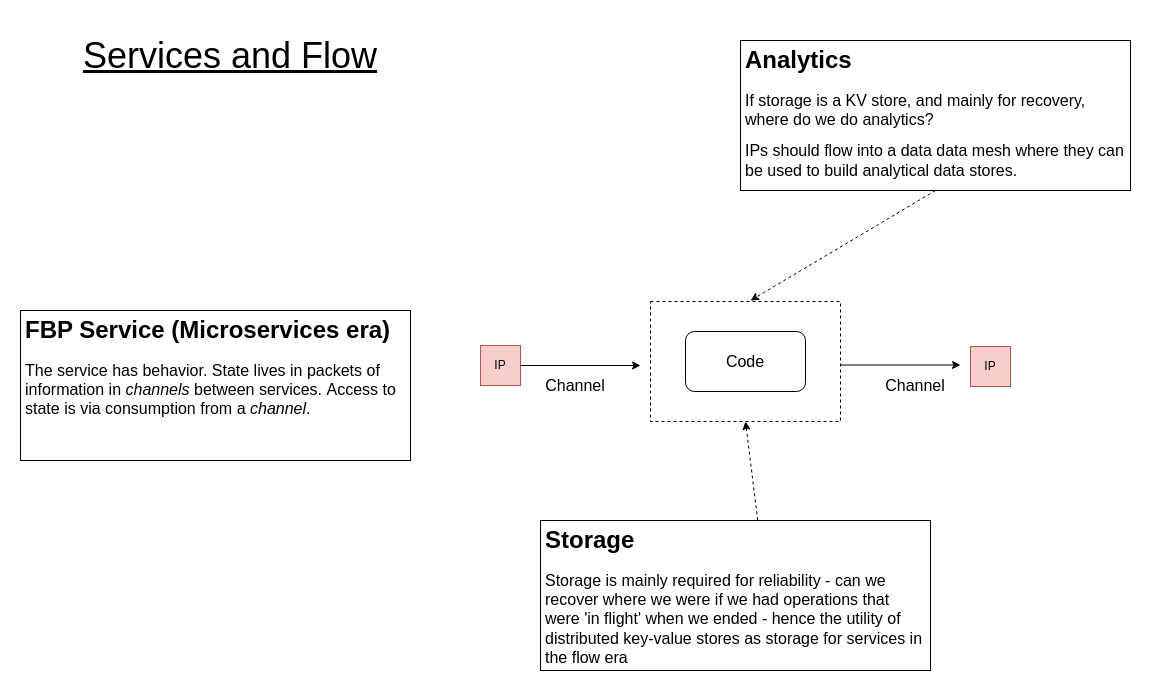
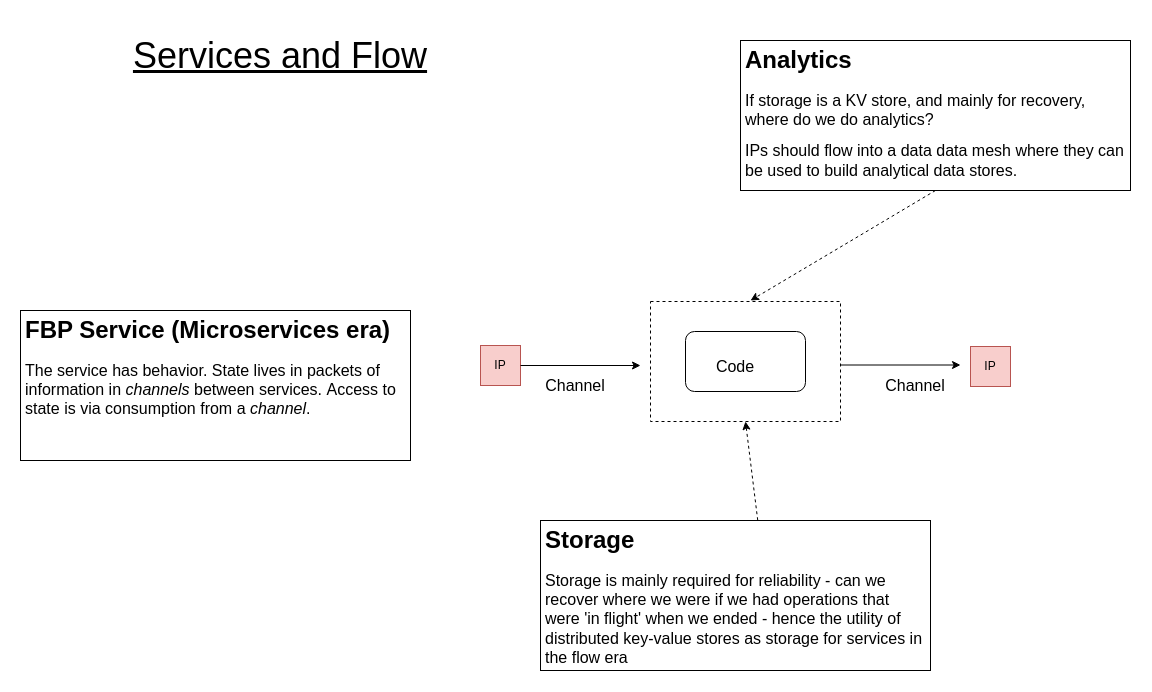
(231, 56) -> (281, 56)
(746, 362) -> (736, 367)
